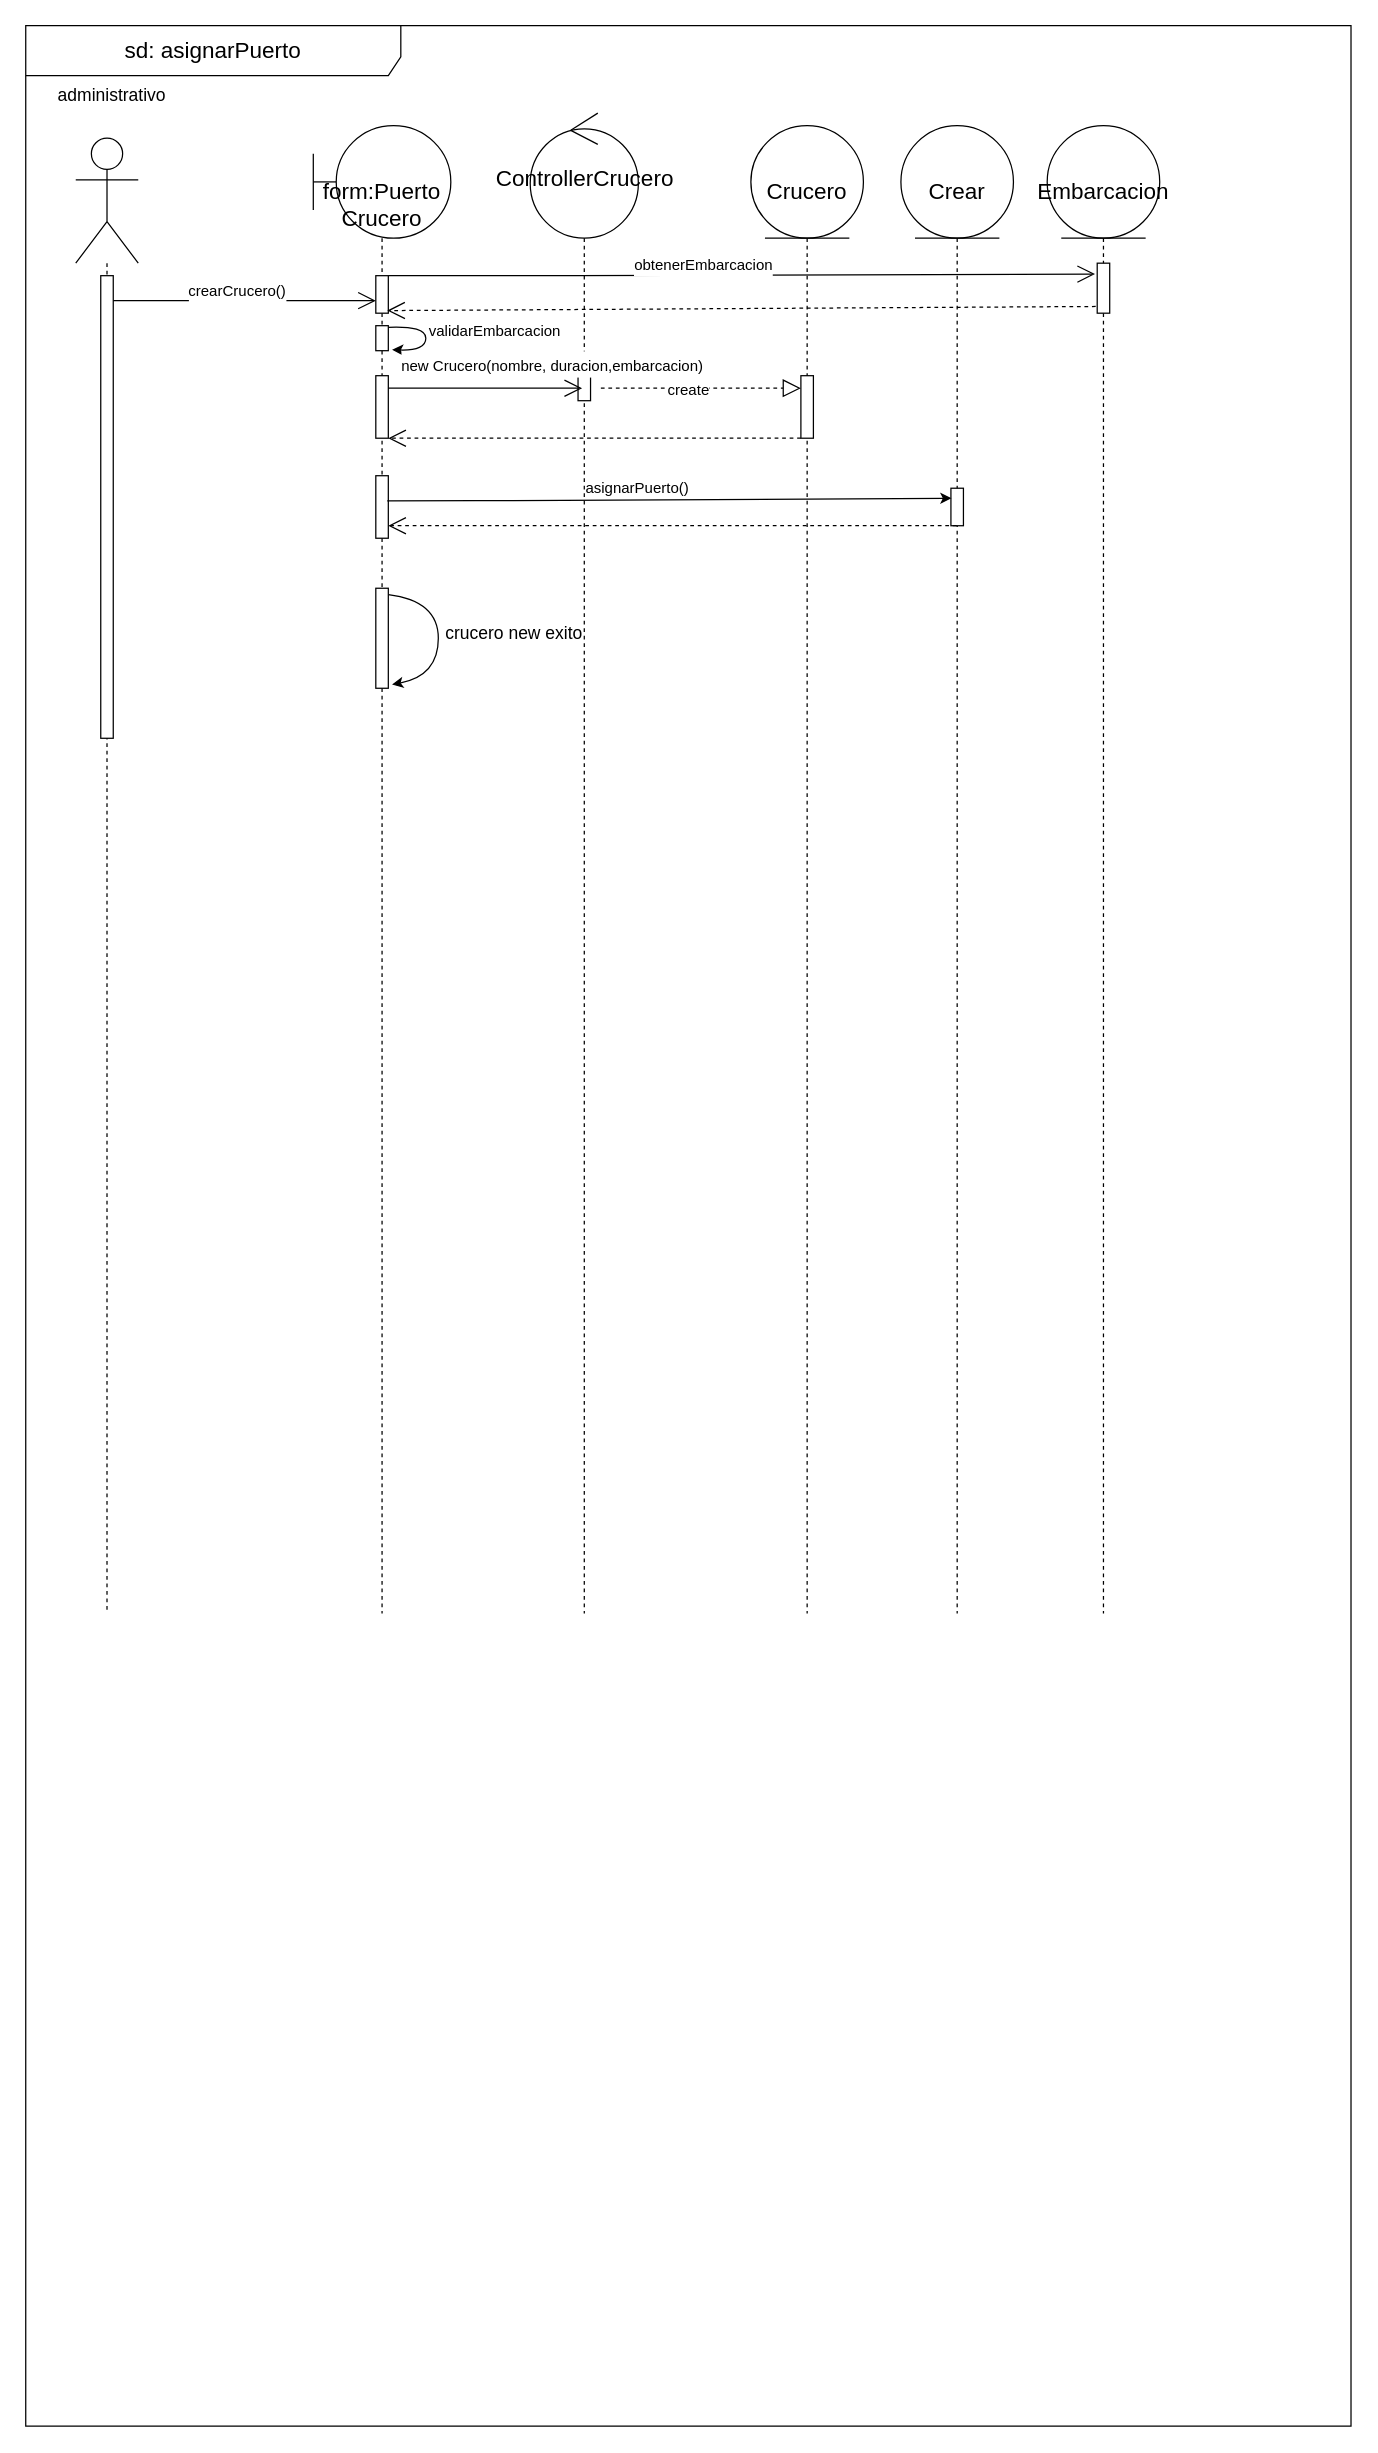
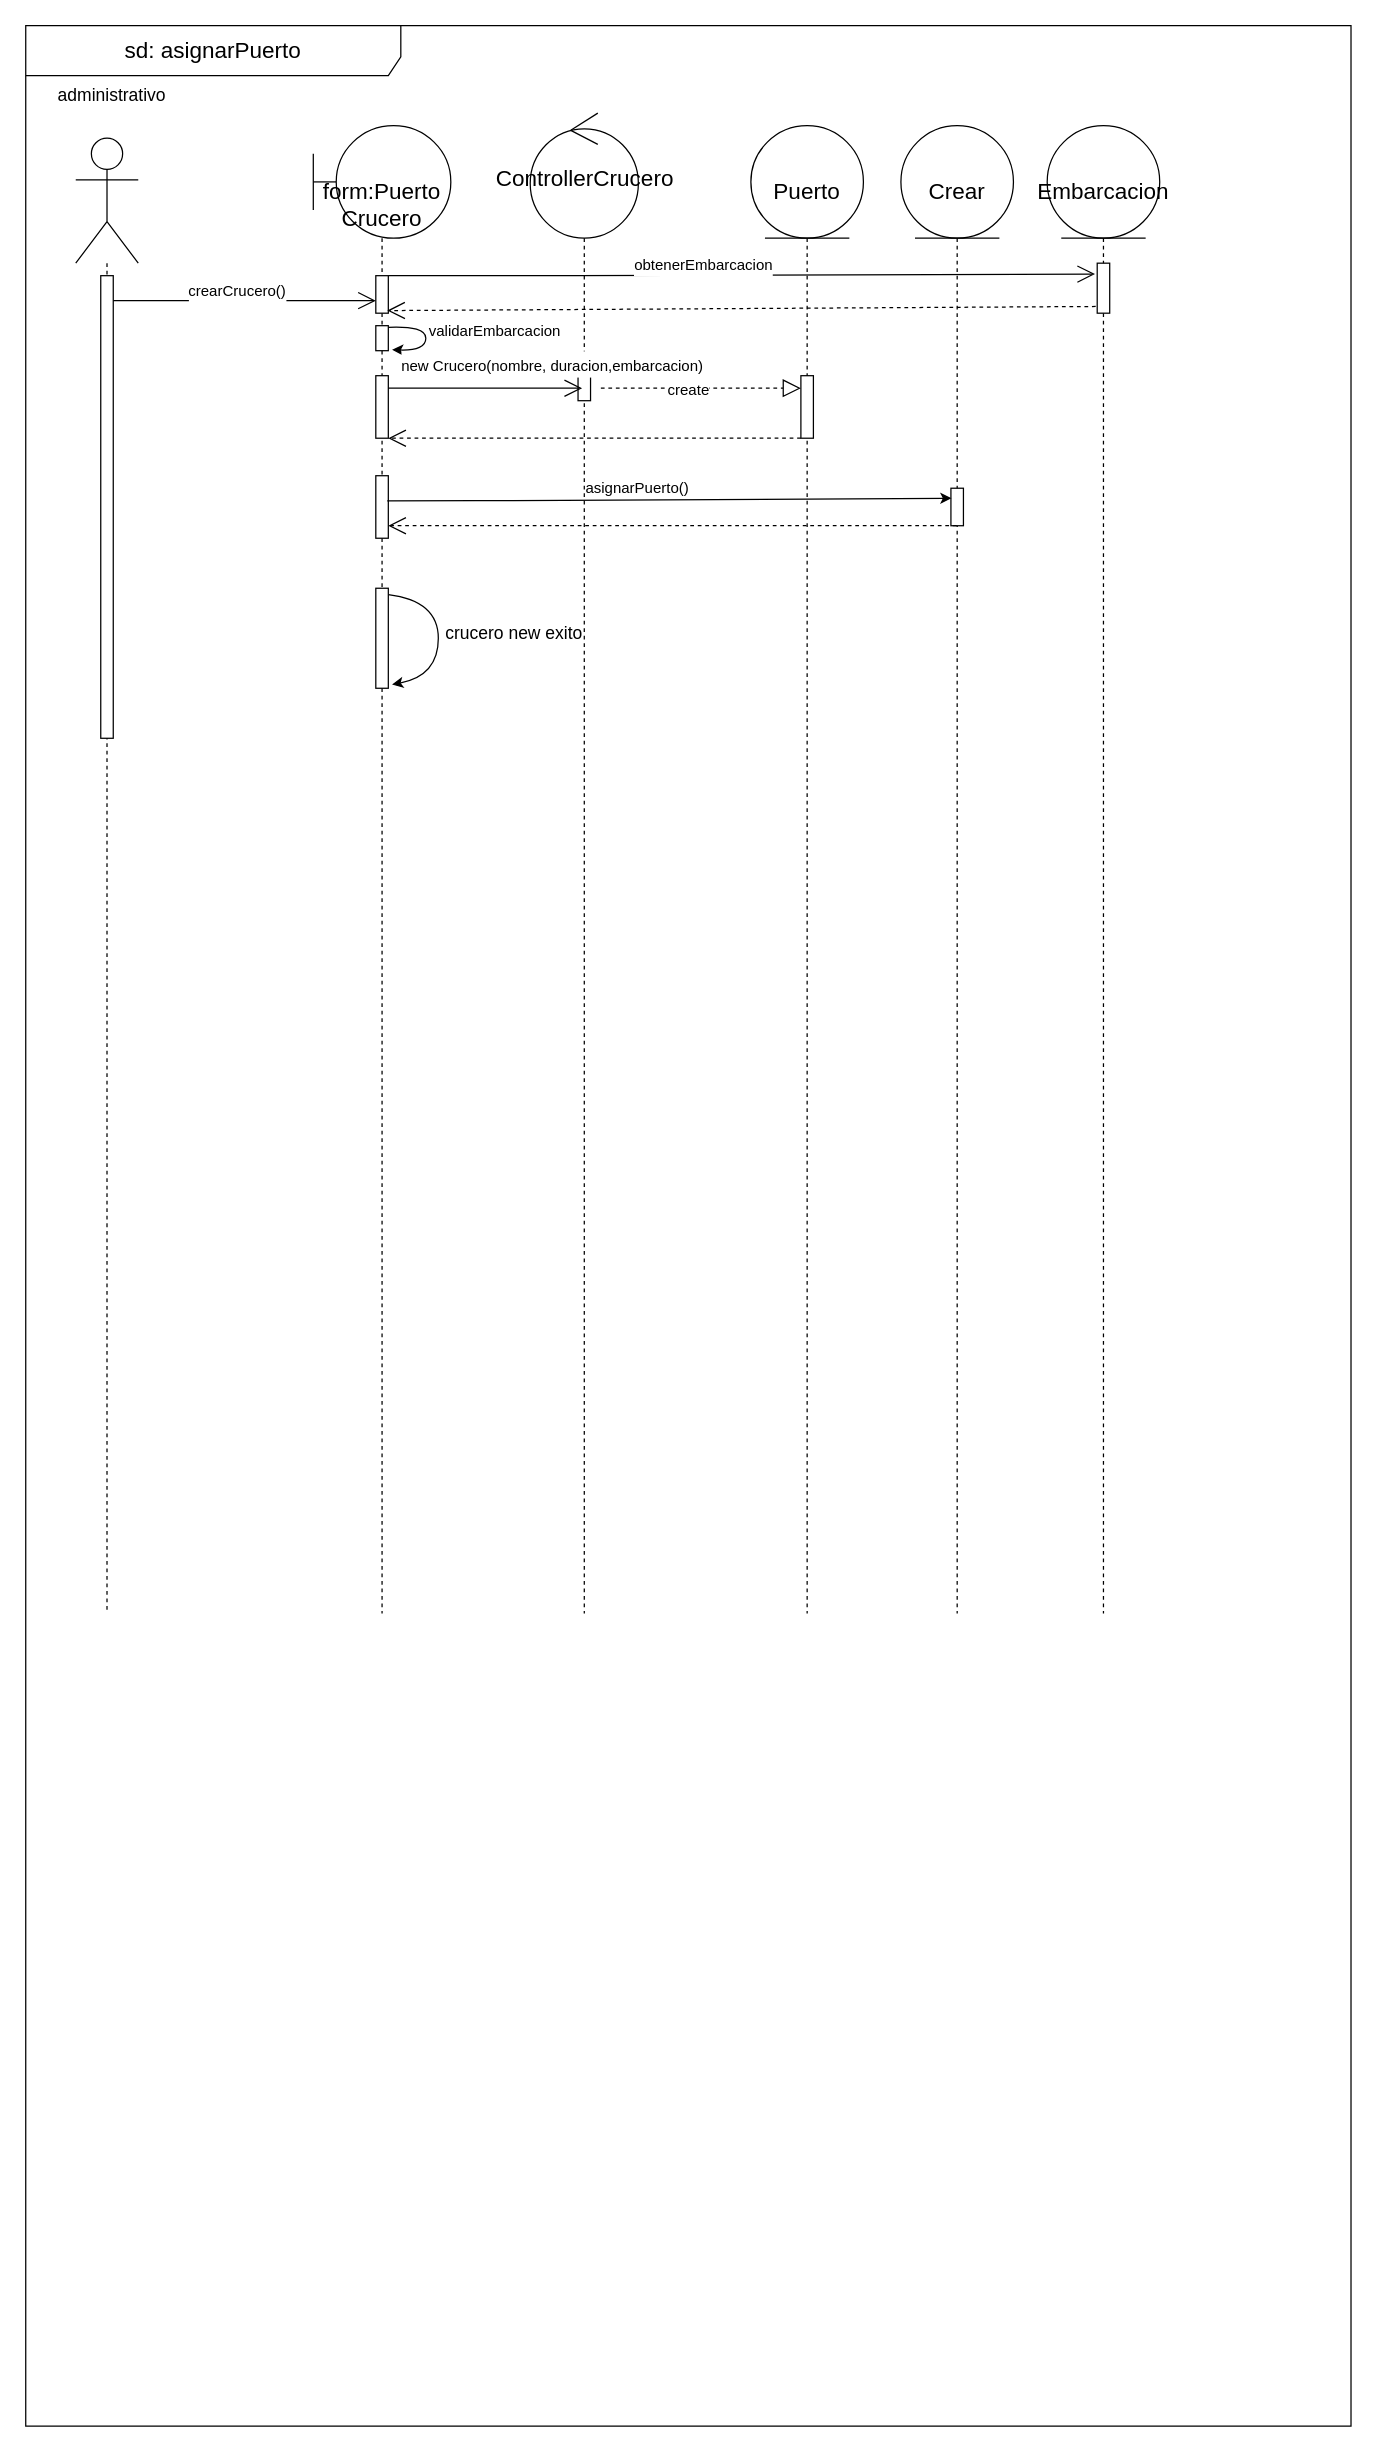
(807, 193) -> (807, 193)
